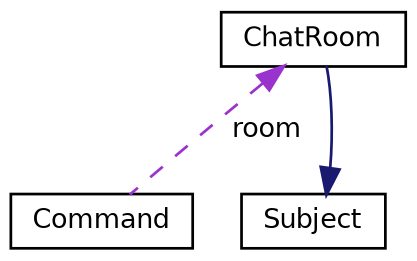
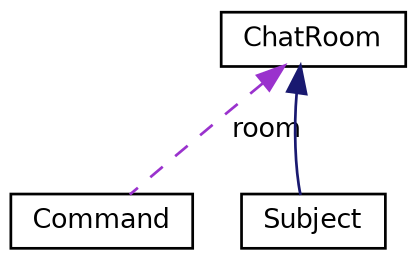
(332, 117) -> (295, 144)
